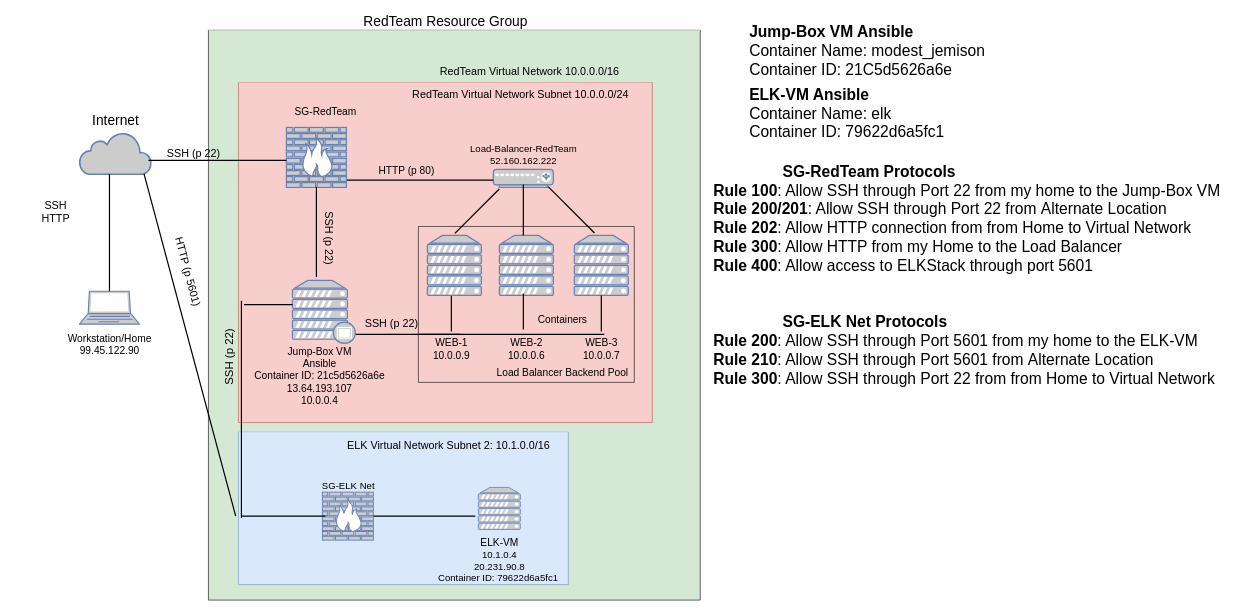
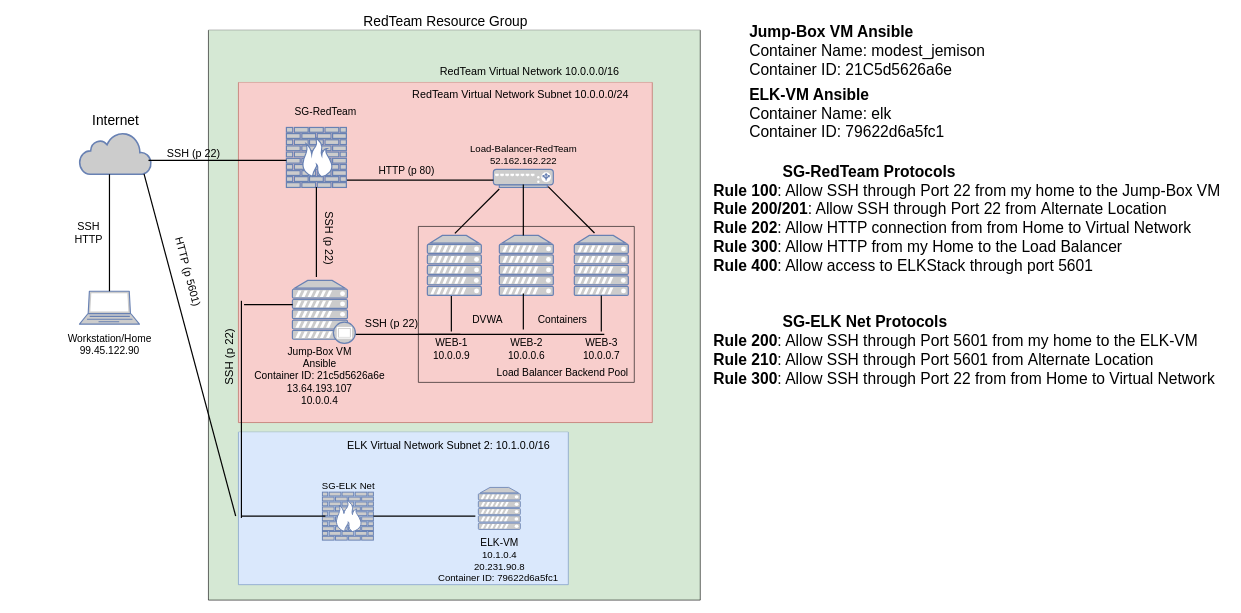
(524, 155) -> (524, 155)
(56, 212) -> (89, 233)
none -> (488, 321)
